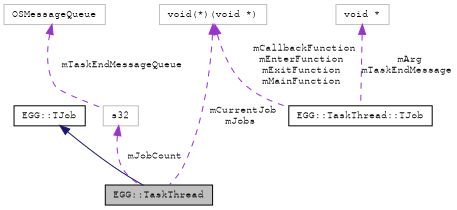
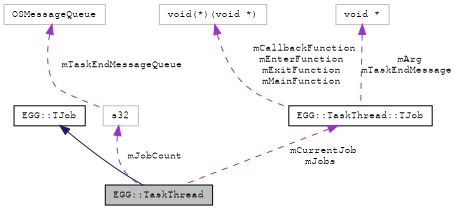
(202, 114) -> (255, 157)
